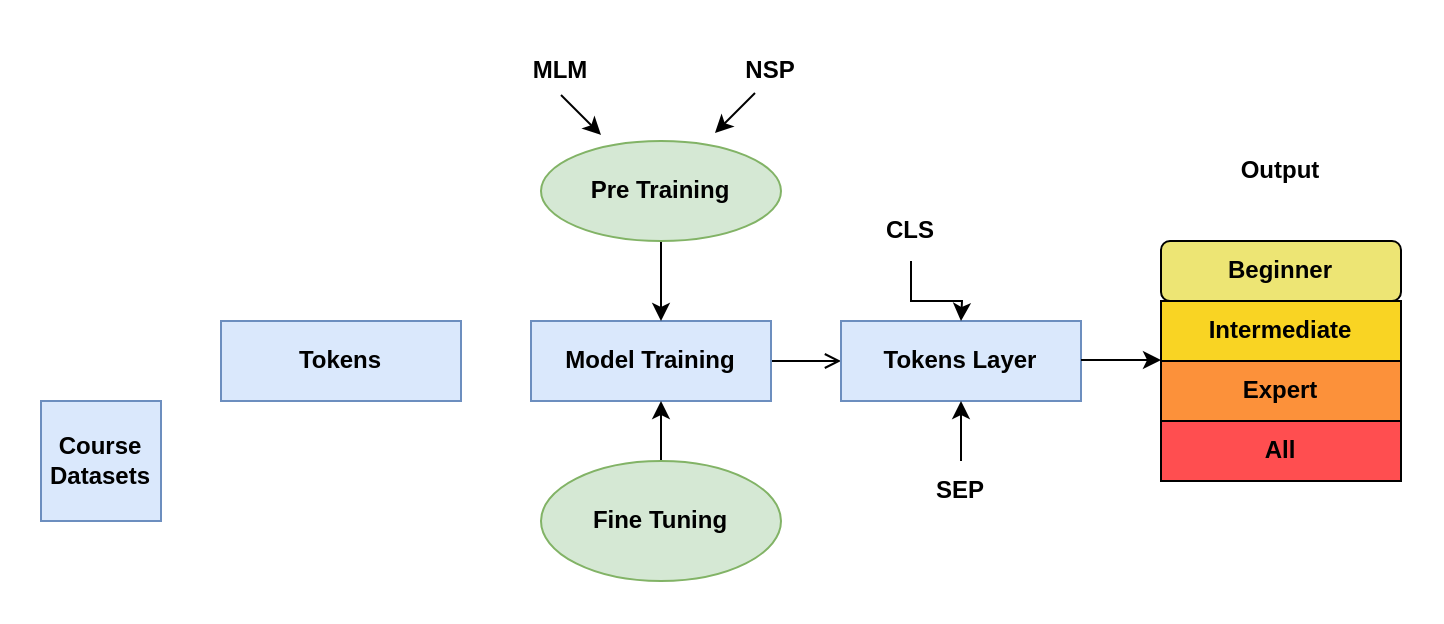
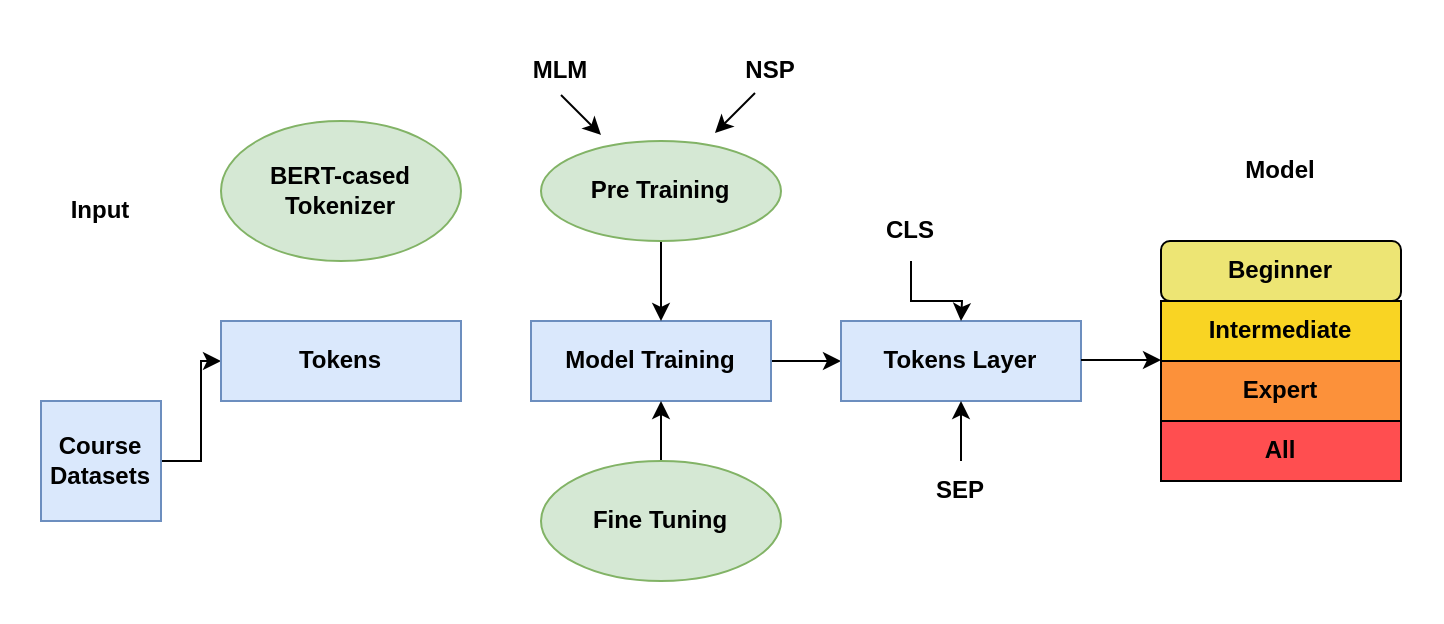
(1281, 171) -> (1281, 171)
none -> (341, 191)
none -> (101, 211)
(829, 361) -> (826, 361)
none -> (201, 428)
